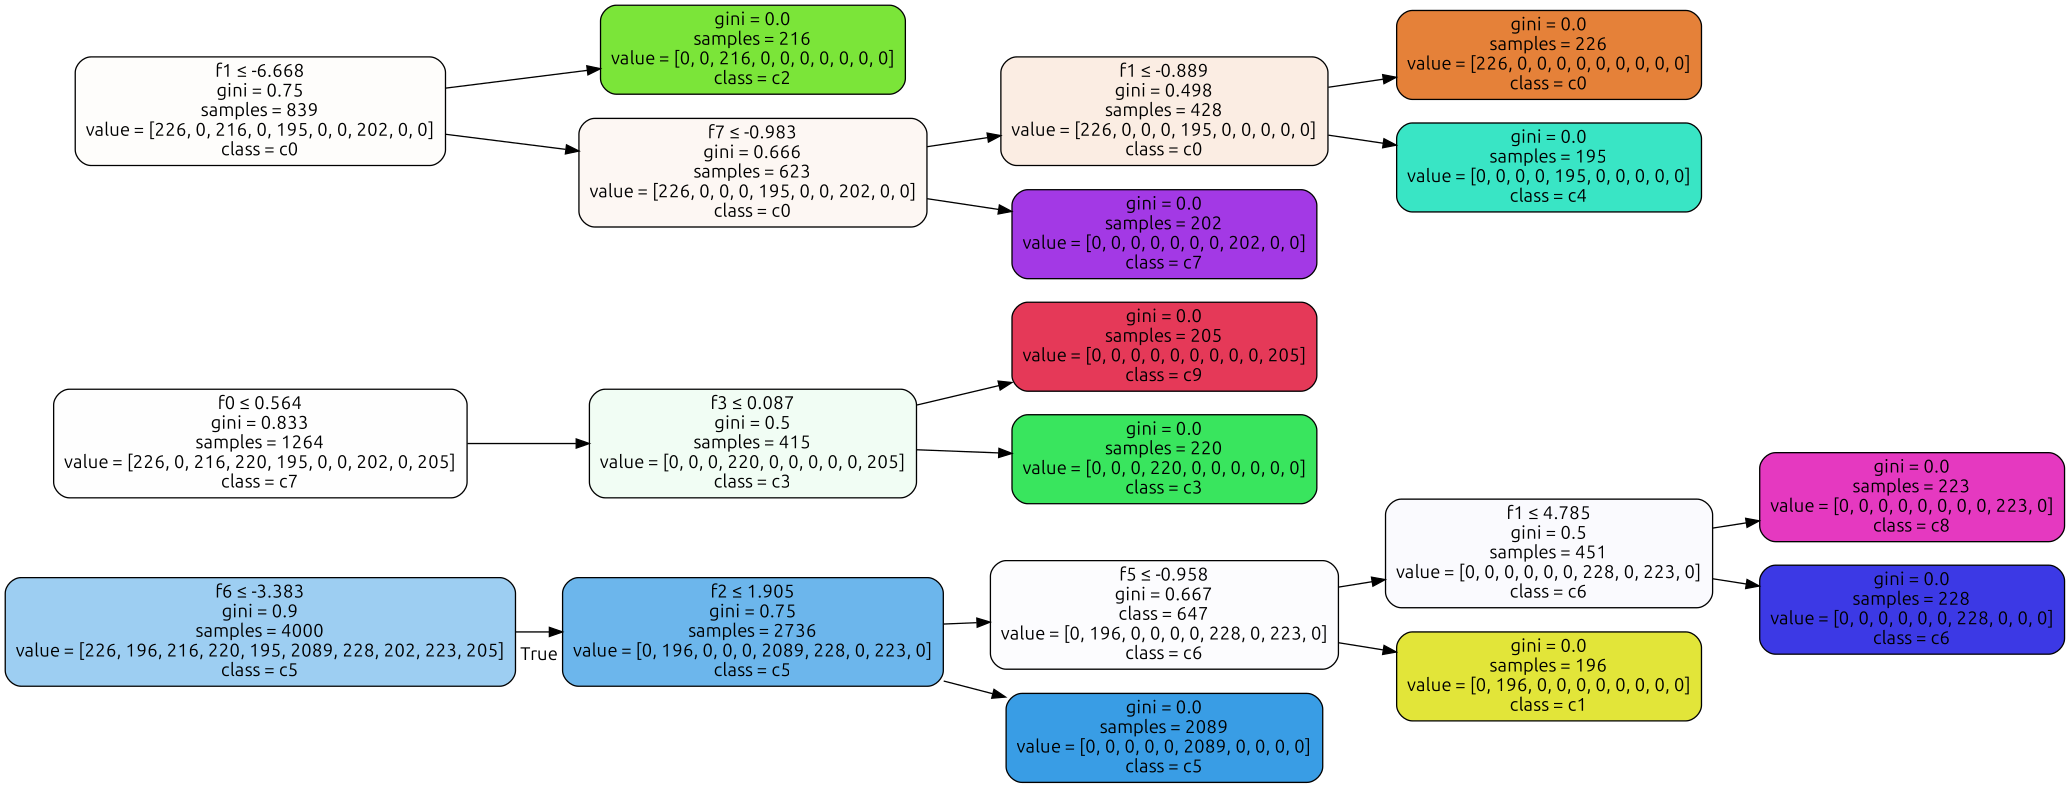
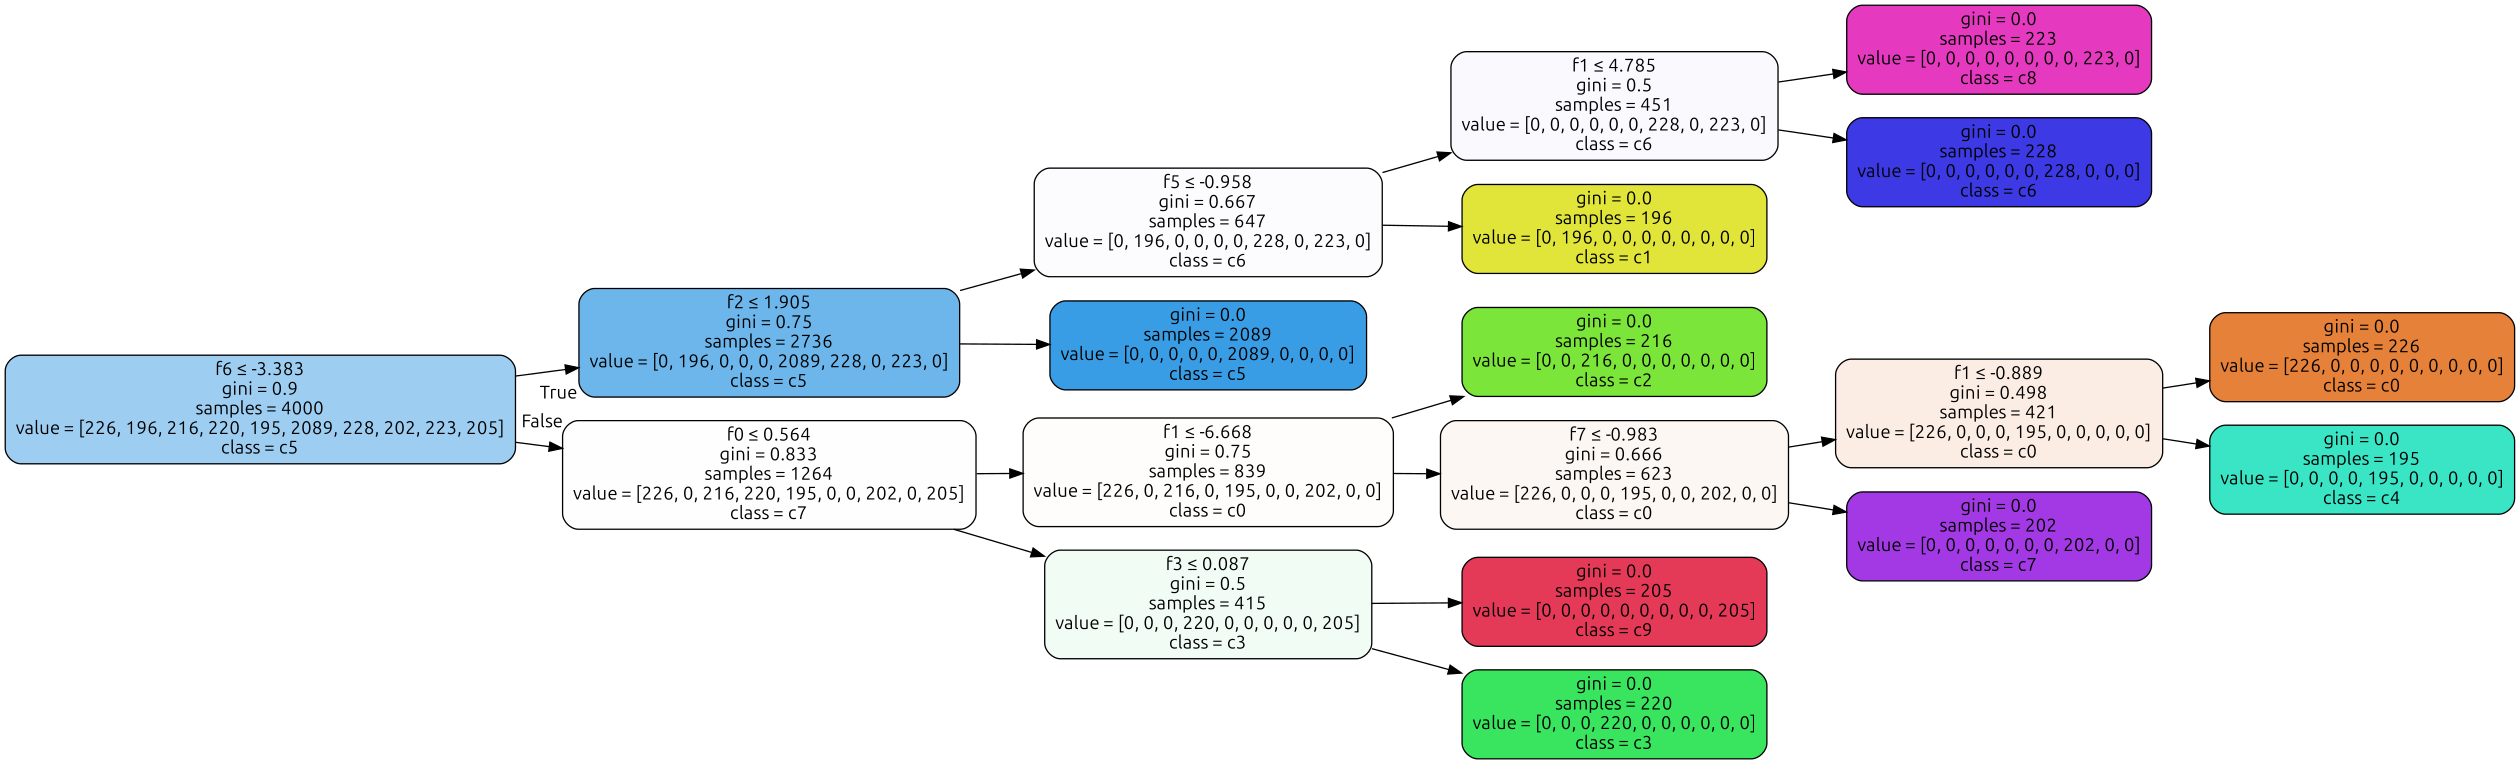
(1164, 111) -> (1999, 413)
none -> (532, 444)
none -> (993, 474)
(1164, 614) -> (1208, 222)
